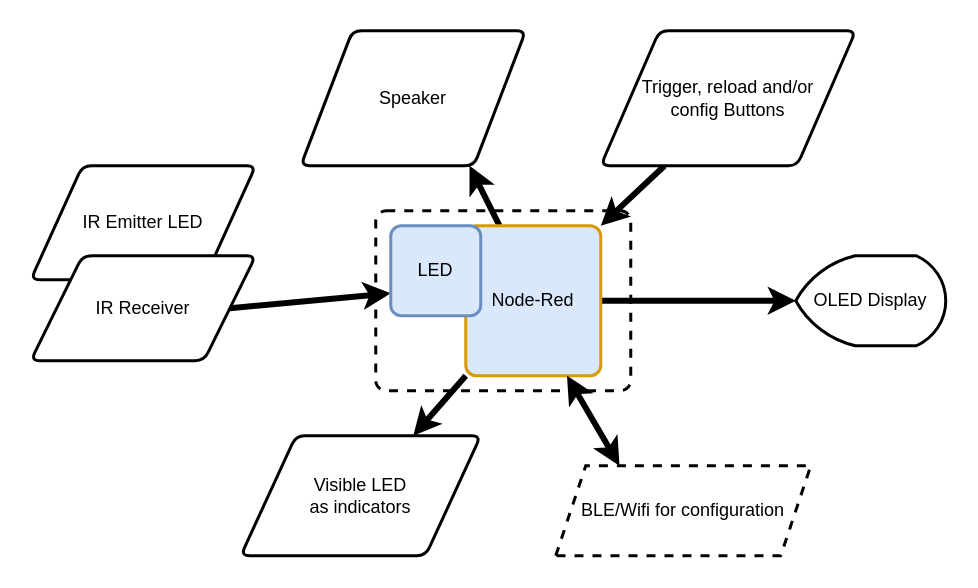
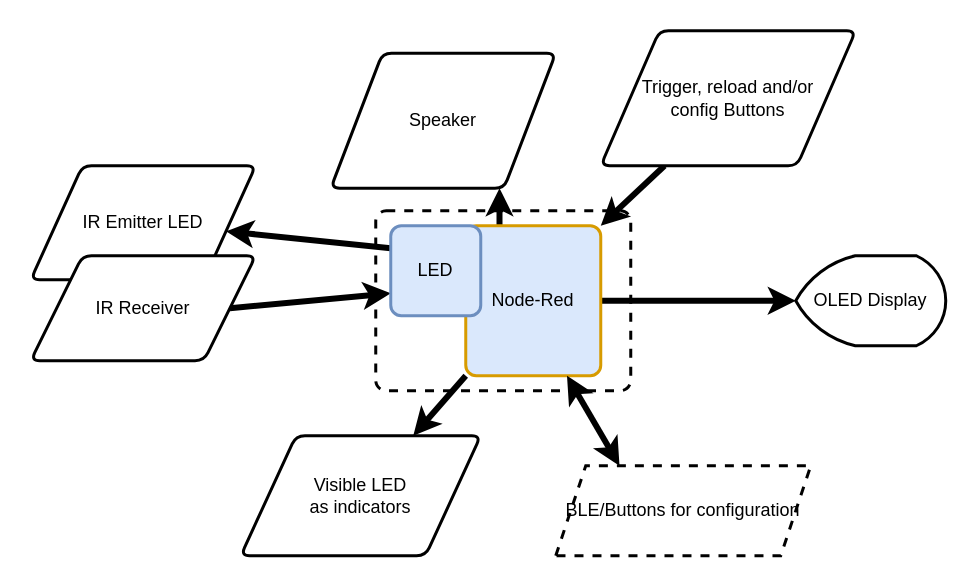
(413, 98) -> (443, 121)
none -> (317, 241)
(683, 511) -> (683, 511)
